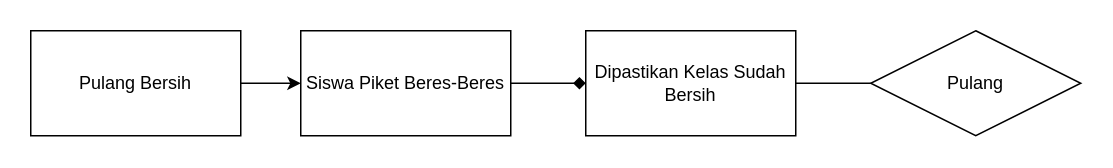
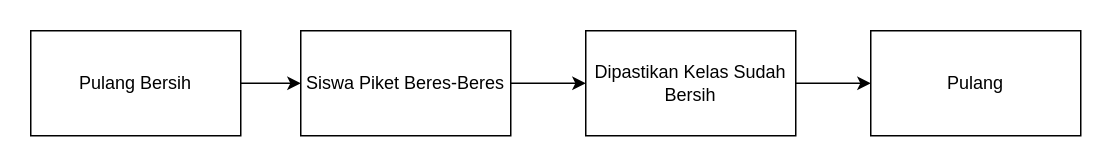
(573, 83) -> (574, 83)
(864, 83) -> (859, 83)
(976, 83) -> (976, 83)
